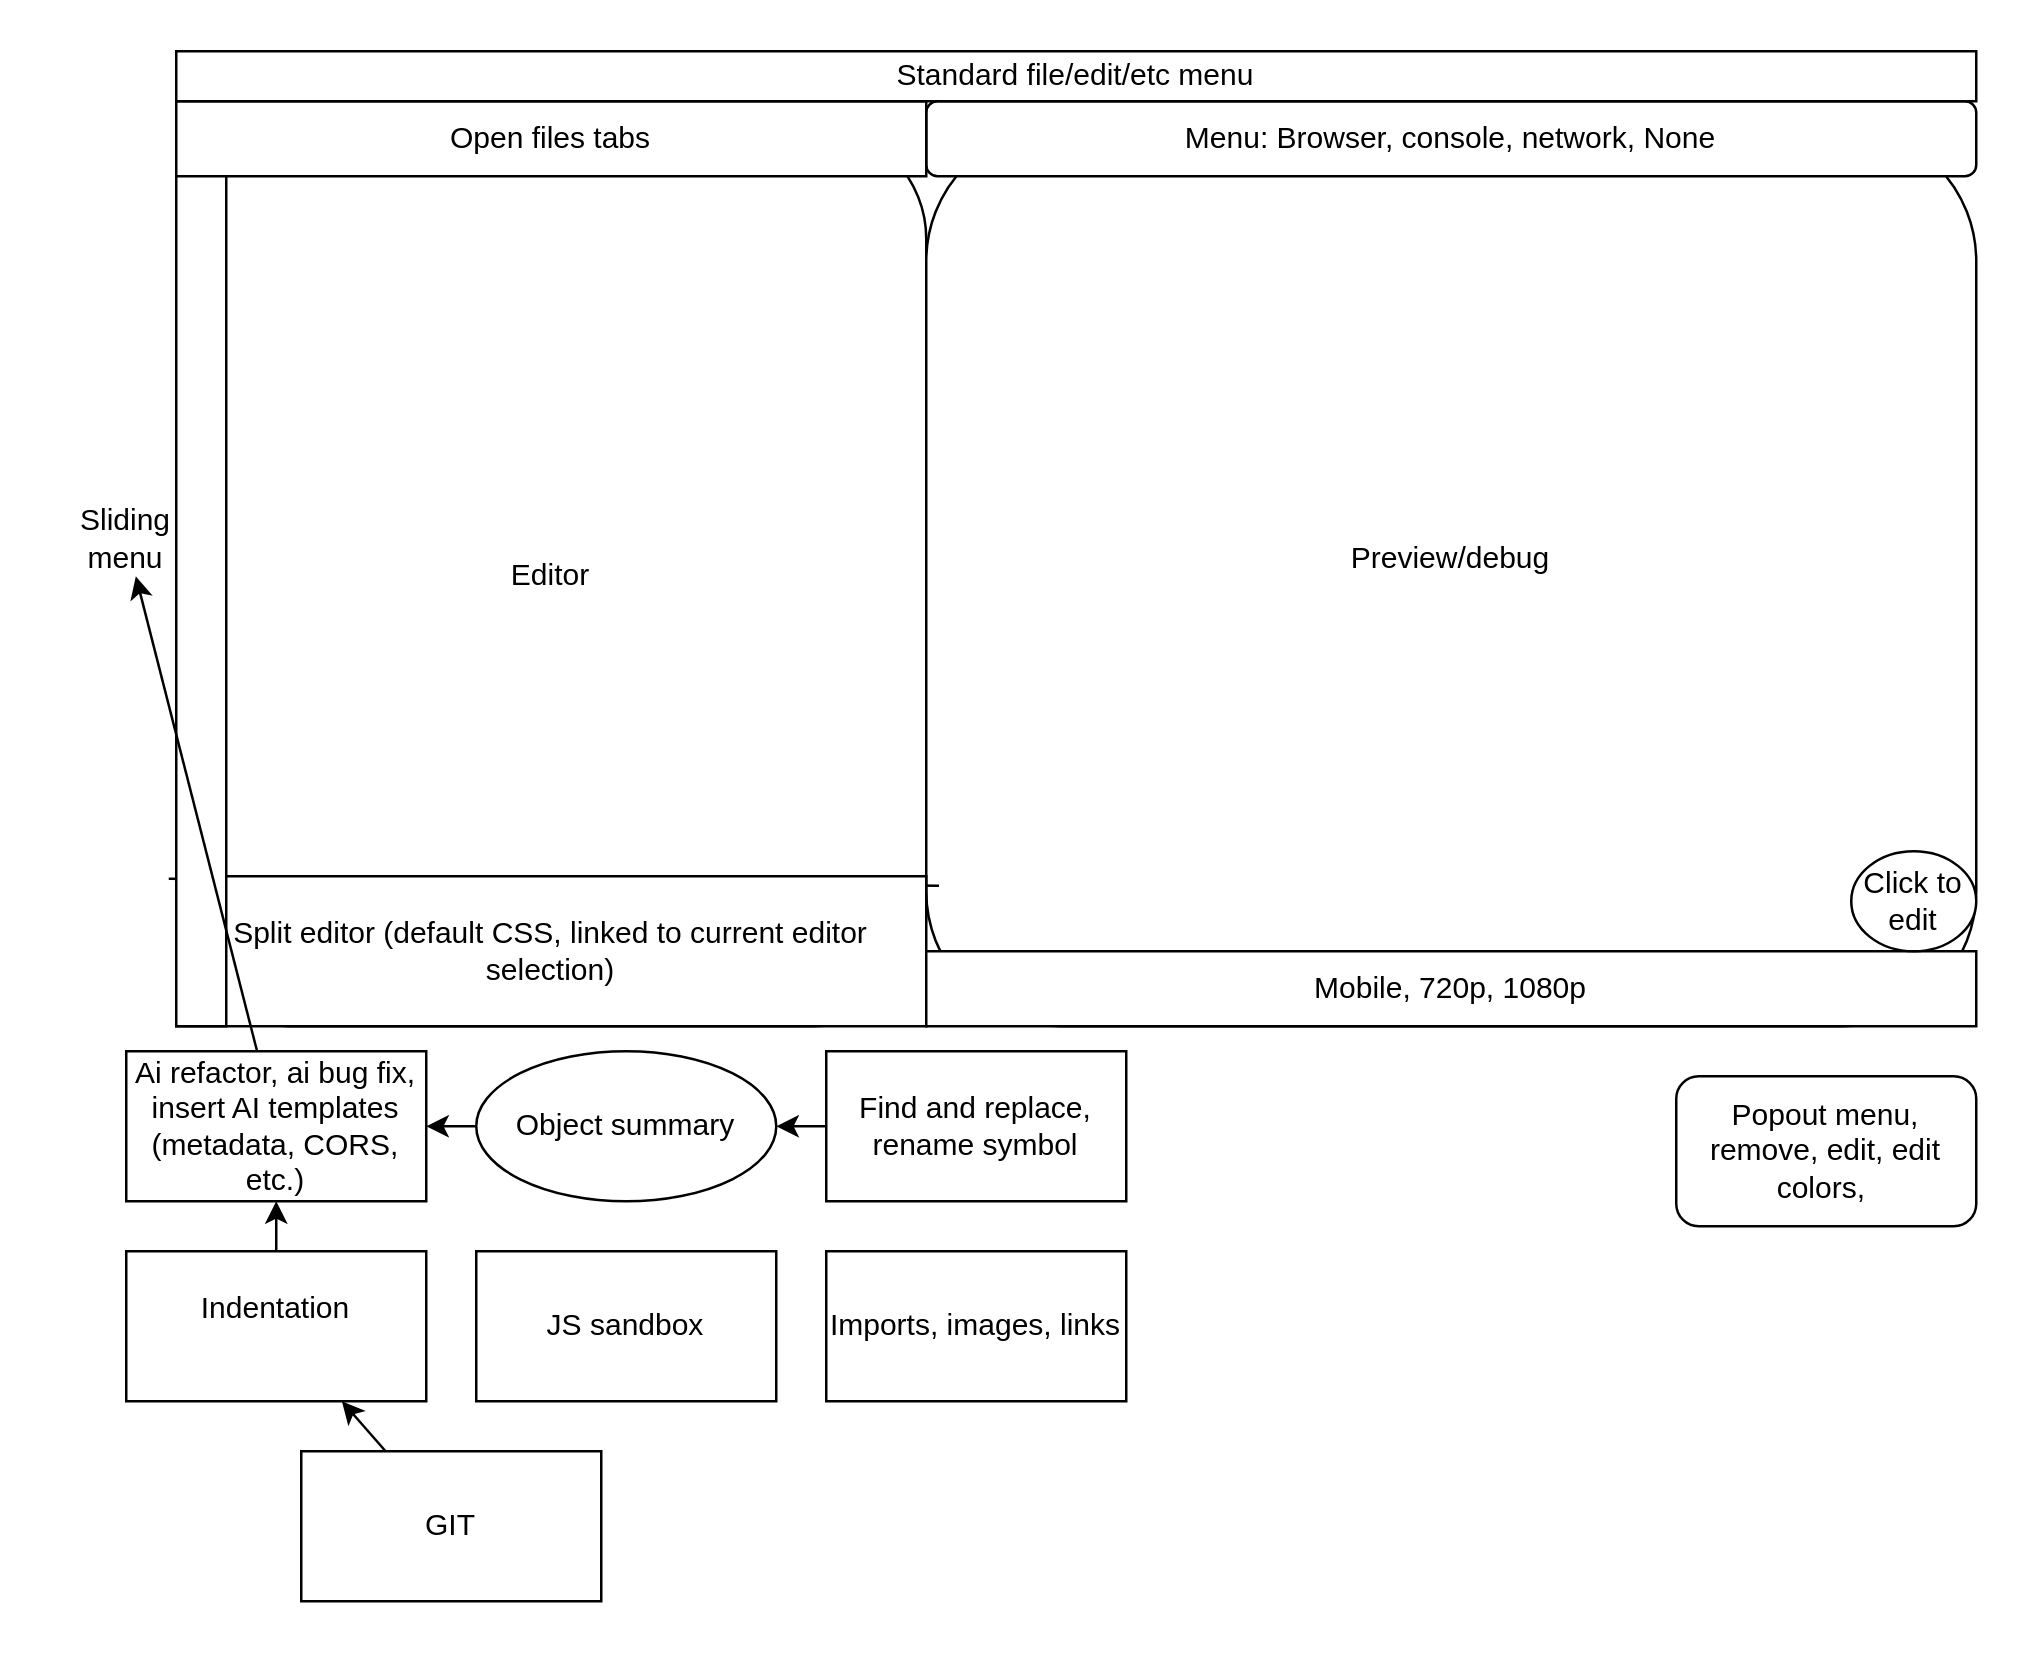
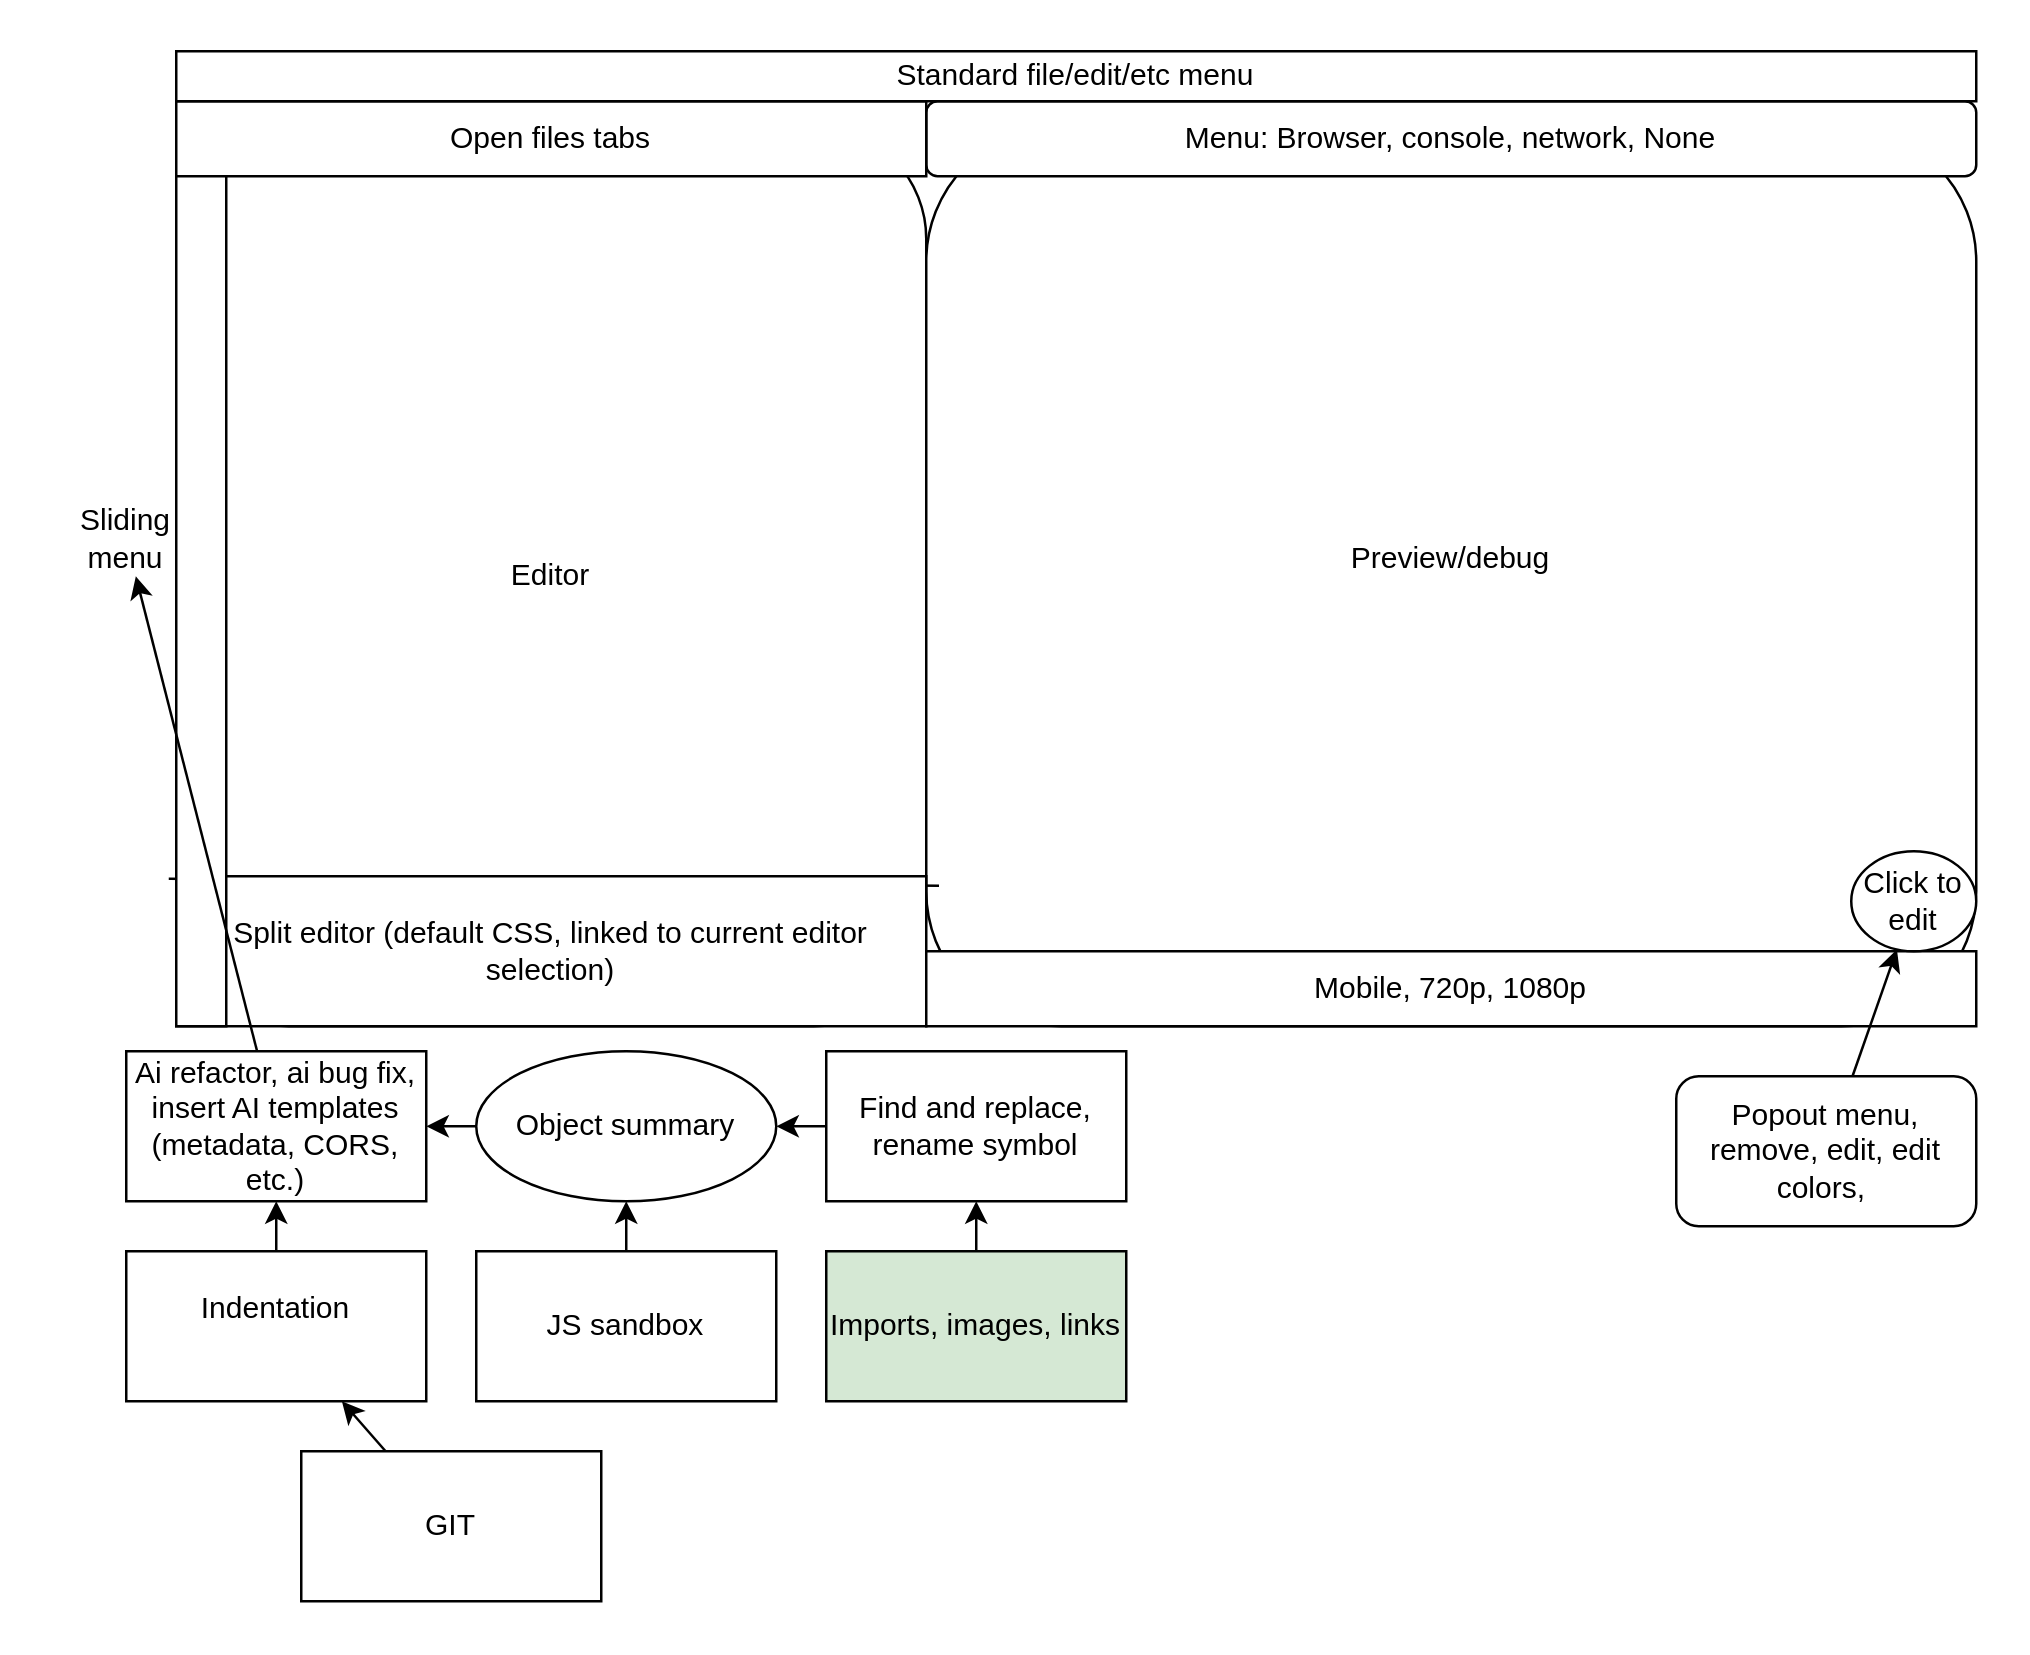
none -> (1872, 1020)
none -> (626, 1234)
none -> (976, 1234)
(976, 1326) -> (976, 1326)
